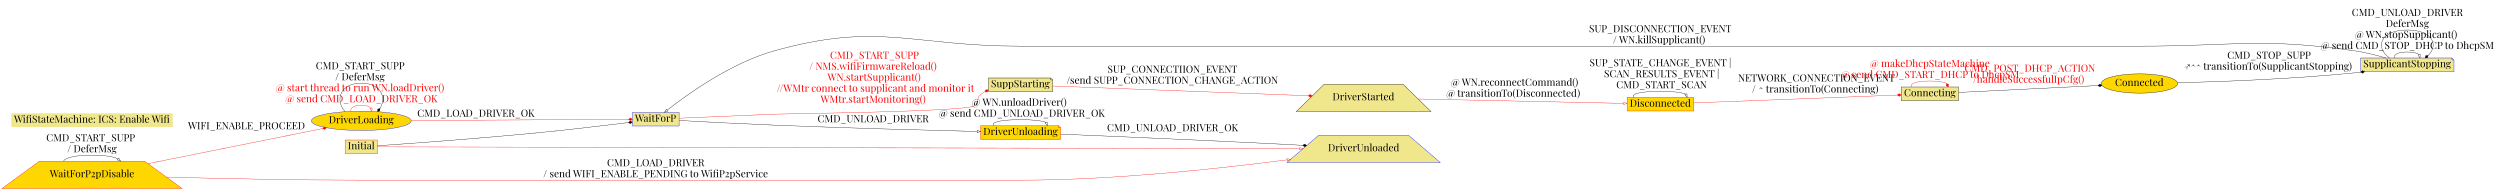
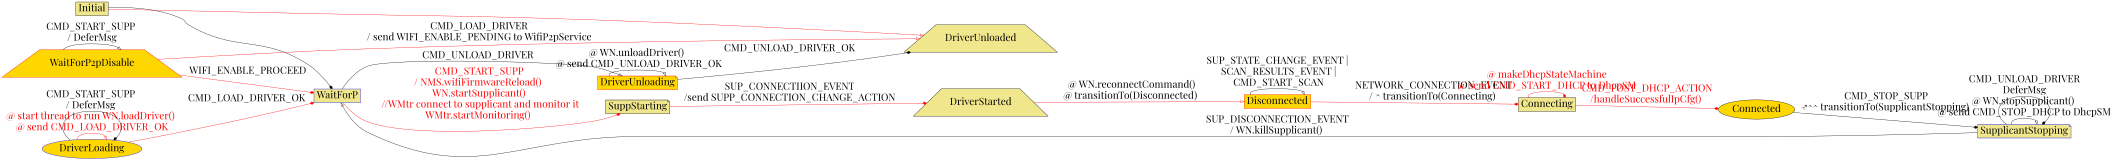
(2028, 89) -> (1645, 107)
(92, 120) -> none
(235, 146) -> (244, 84)
(361, 147) -> (92, 9)
(1364, 149) -> (981, 38)
